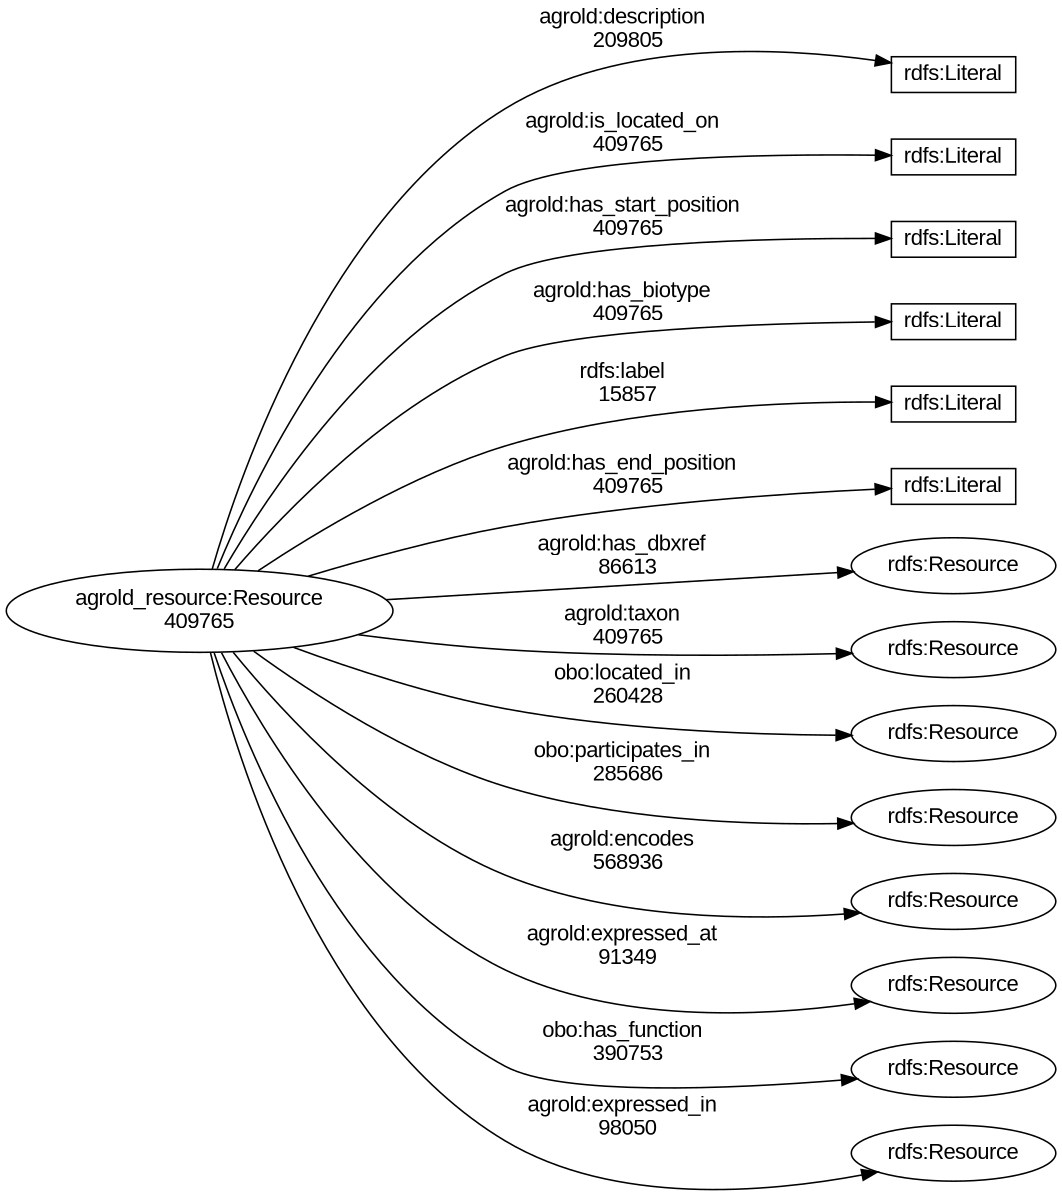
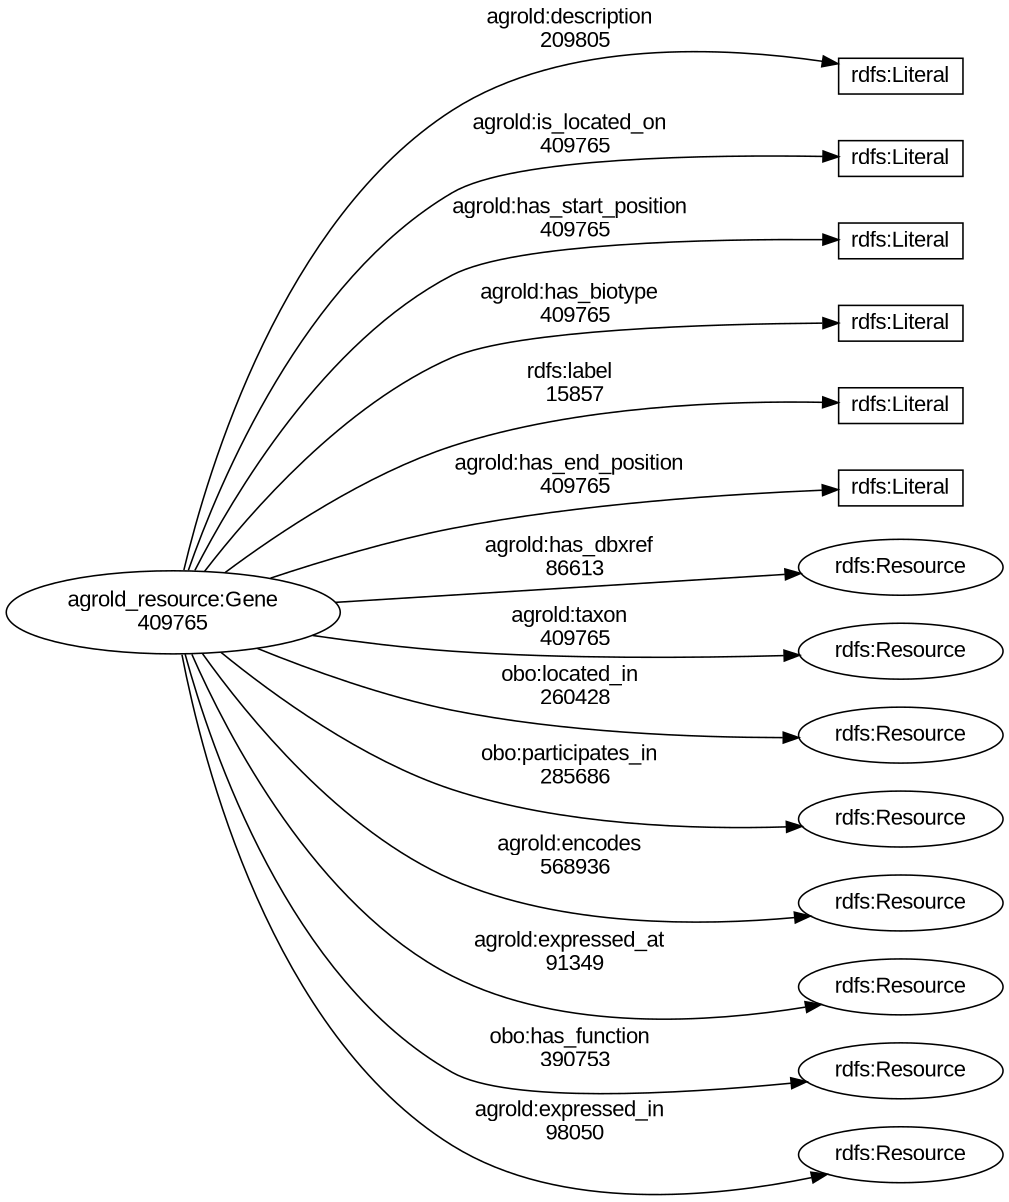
(200, 611) -> (173, 612)
